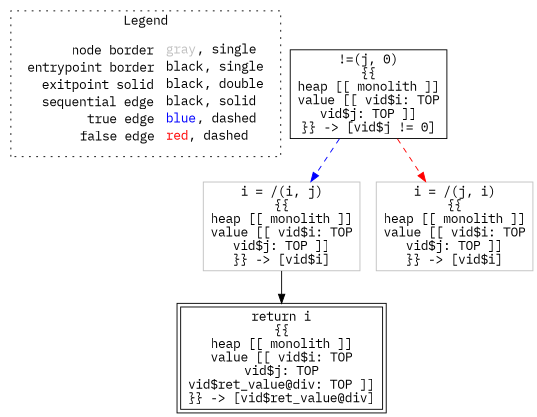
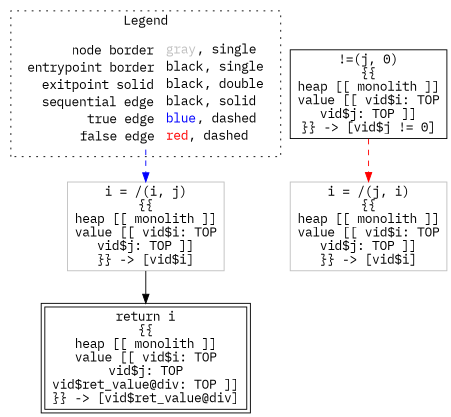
(328, 156) -> (146, 162)
